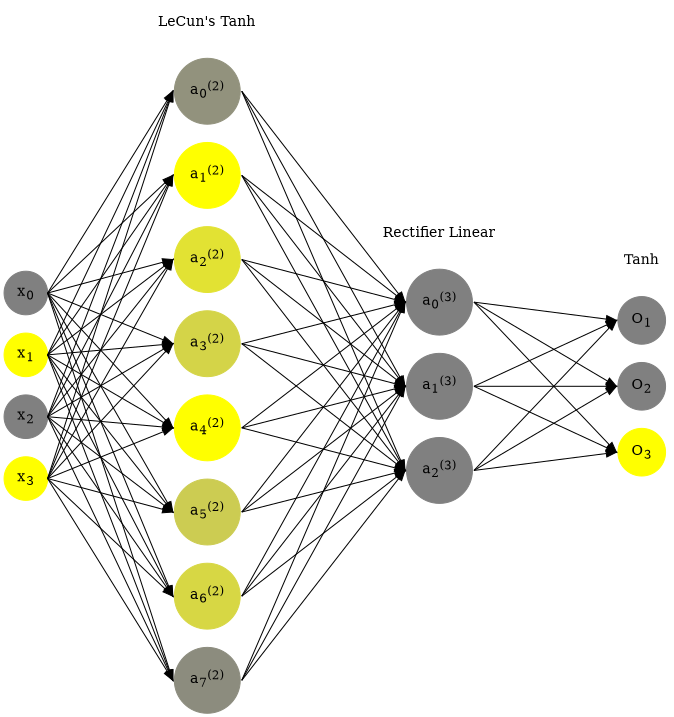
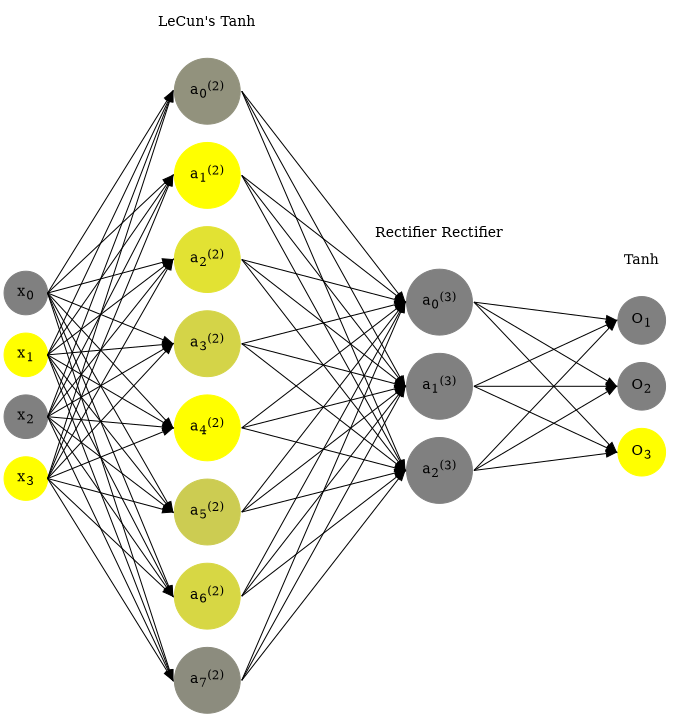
(439, 233) -> (439, 233)
